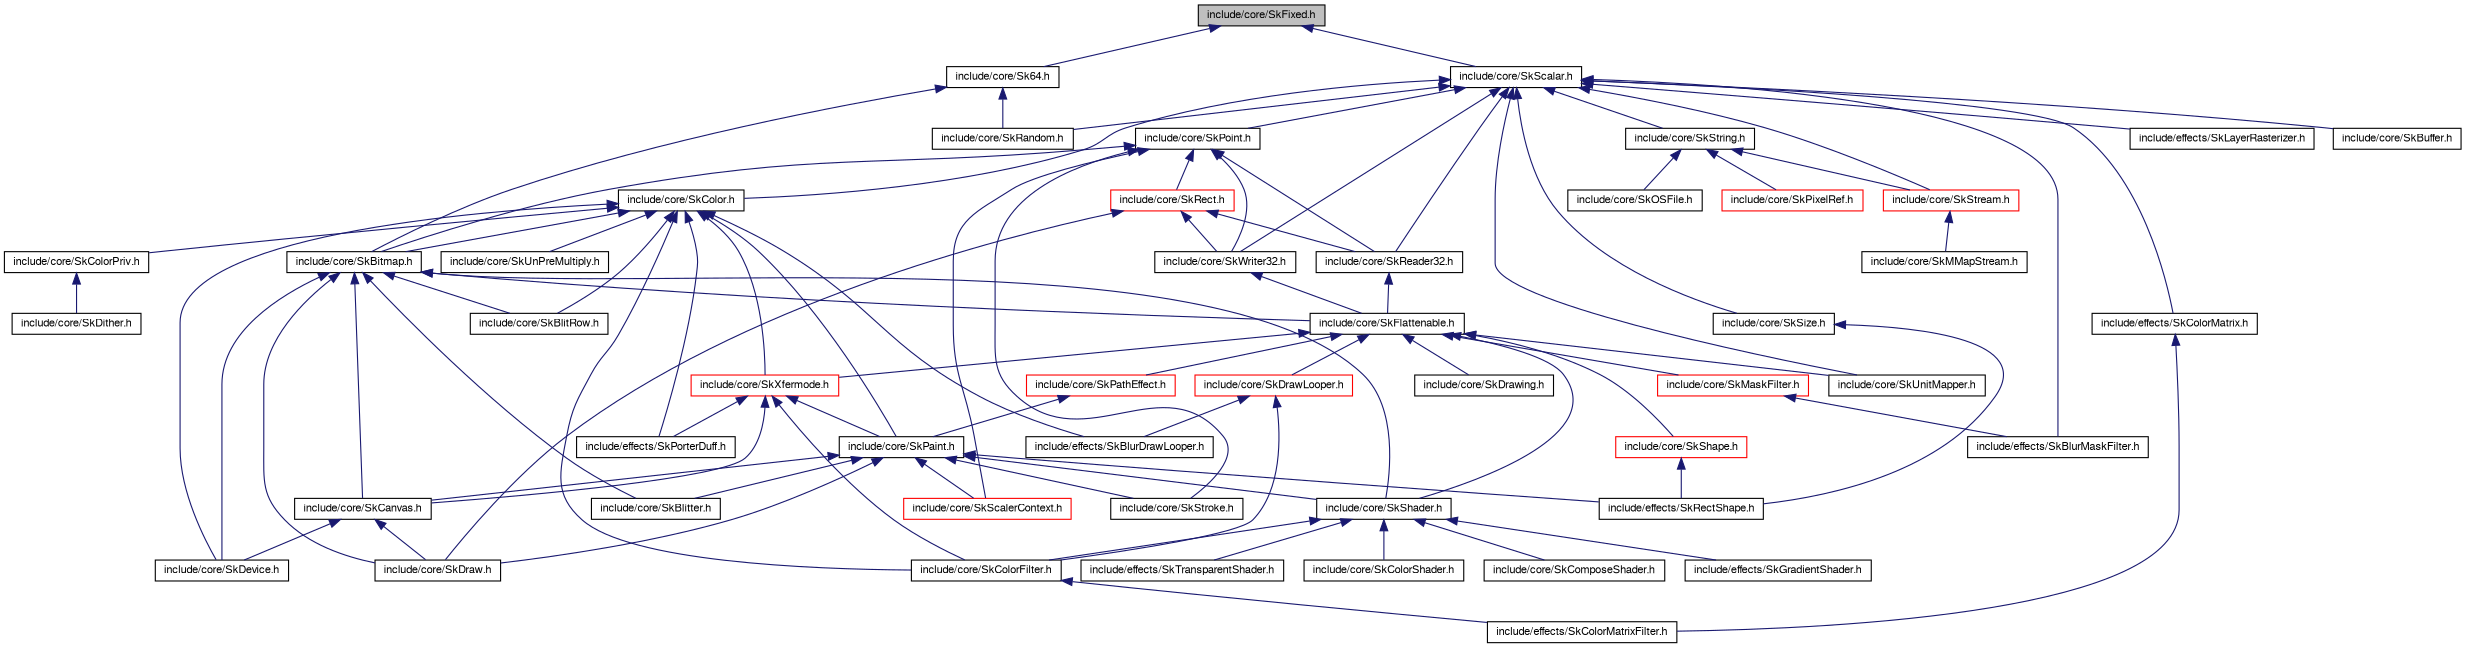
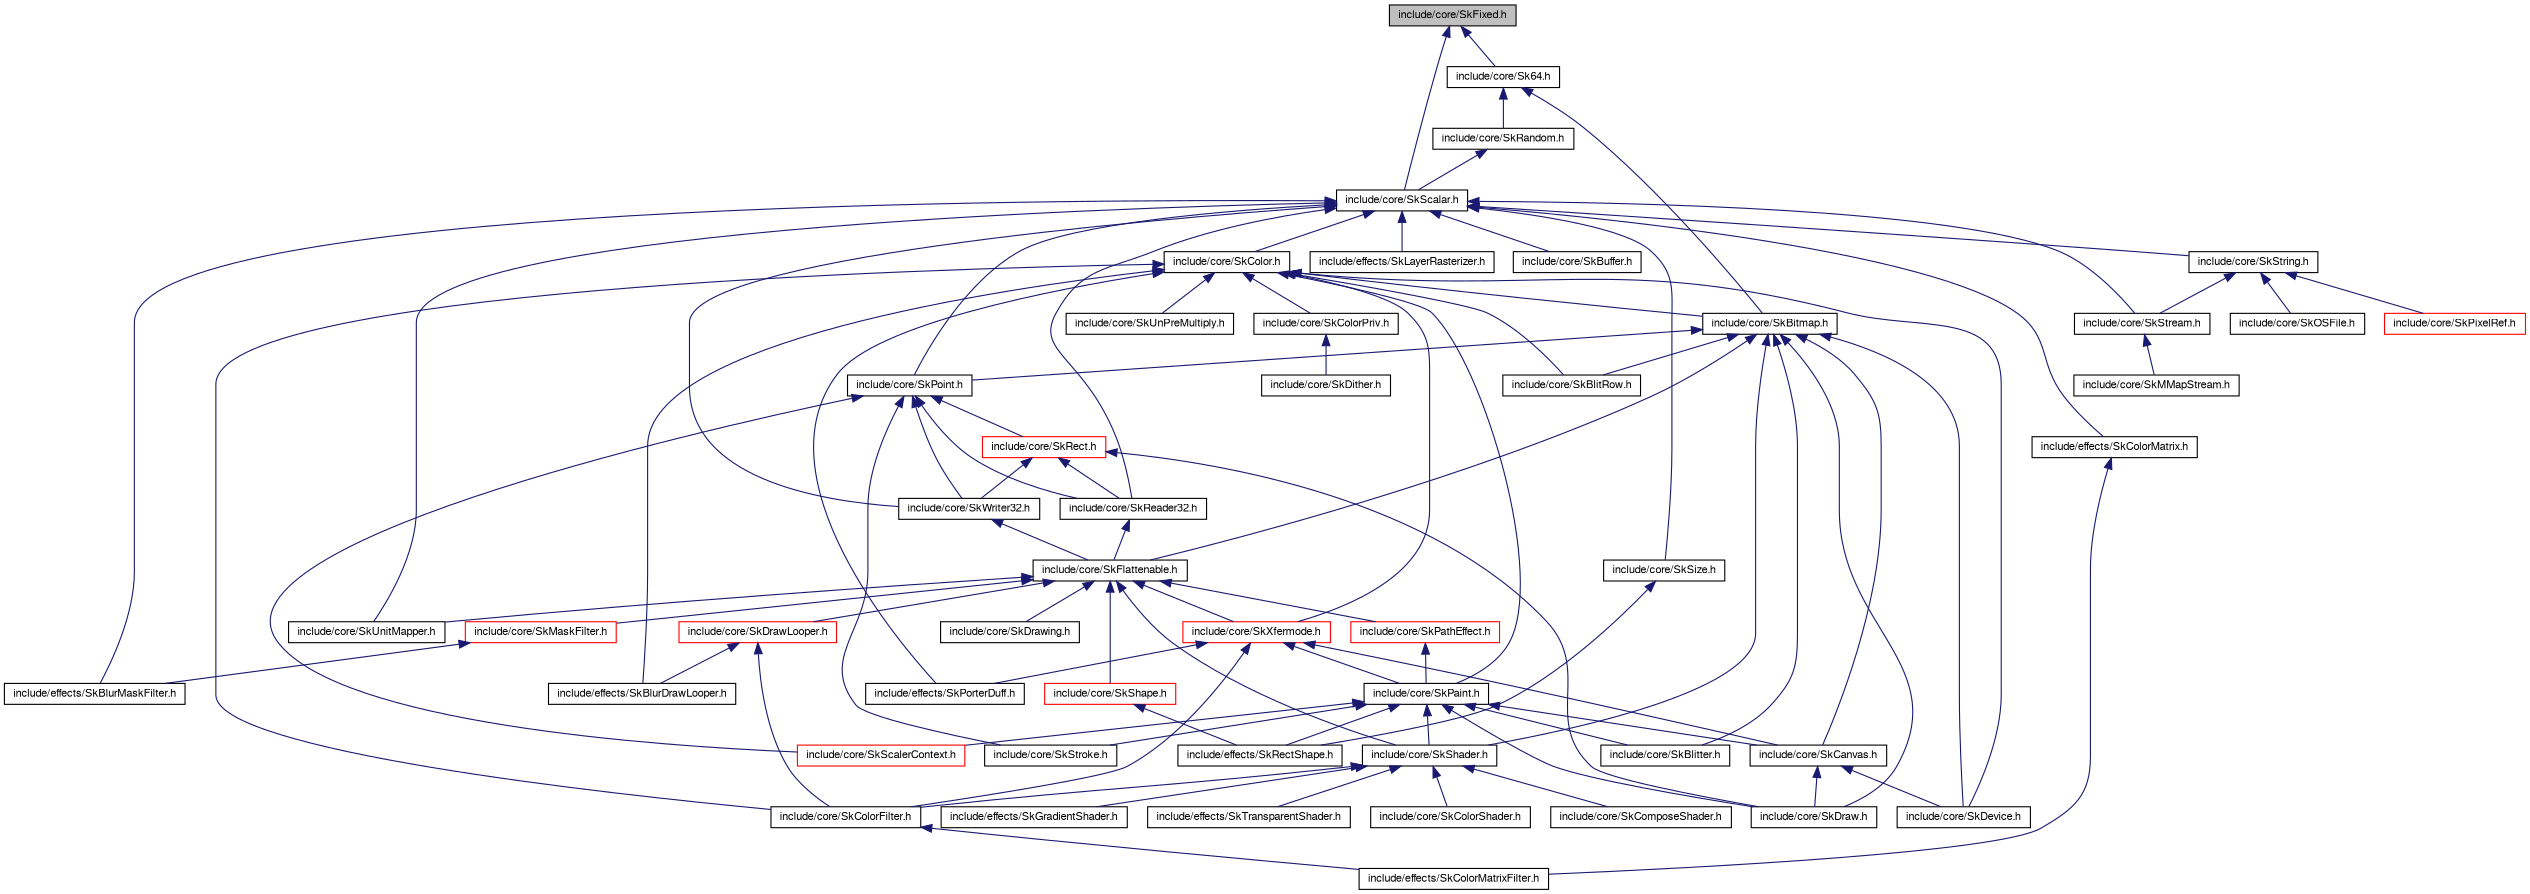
(1256, 108) -> (1448, 172)
(748, 169) -> (1350, 354)
(1951, 200) -> (2142, 324)
